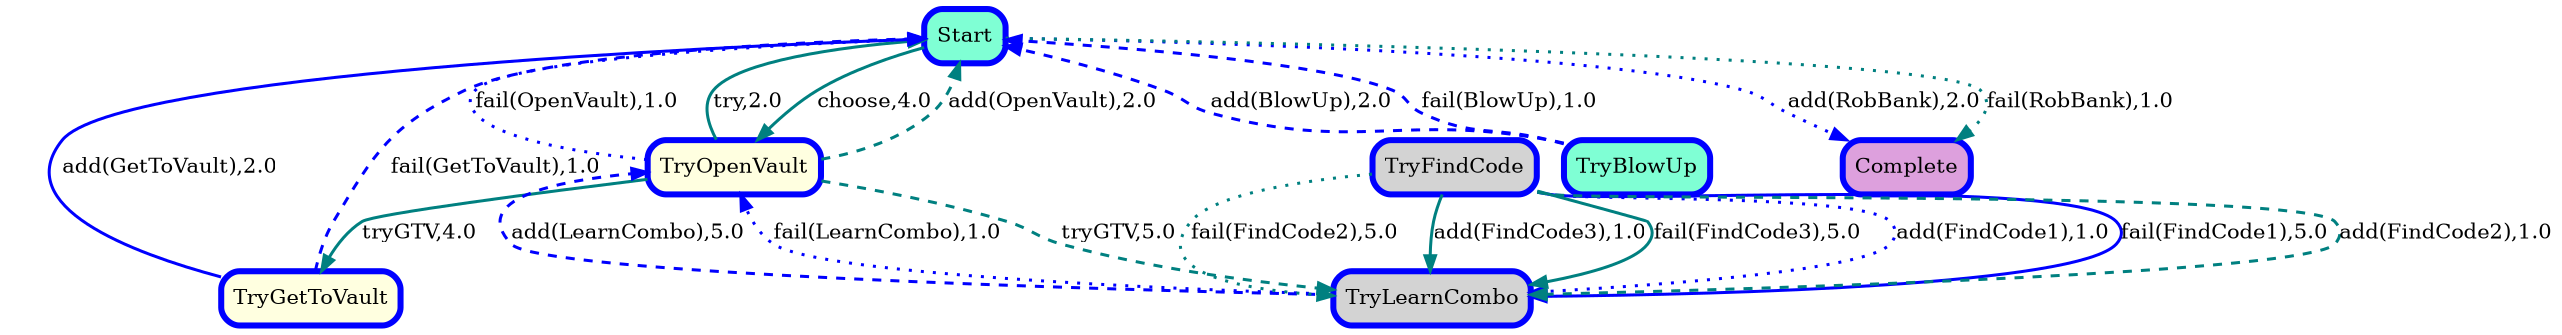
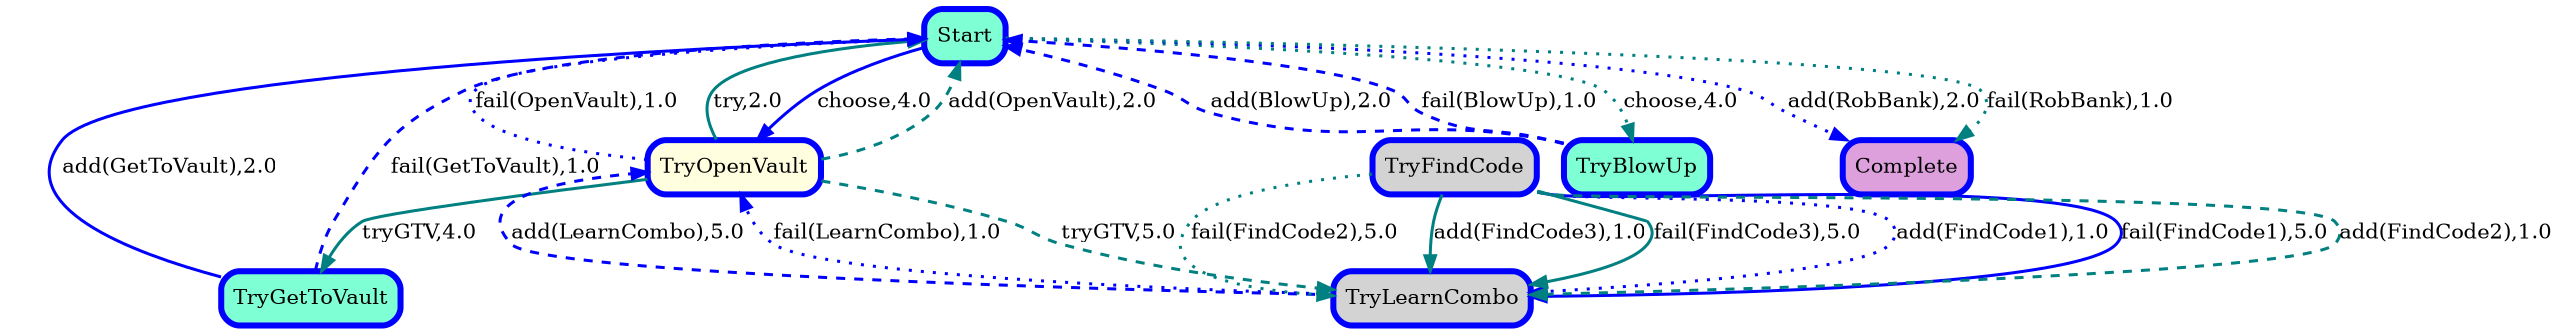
none -> (1328, 52)
(841, 78) -> (841, 78)
(311, 298) -> (311, 298)
